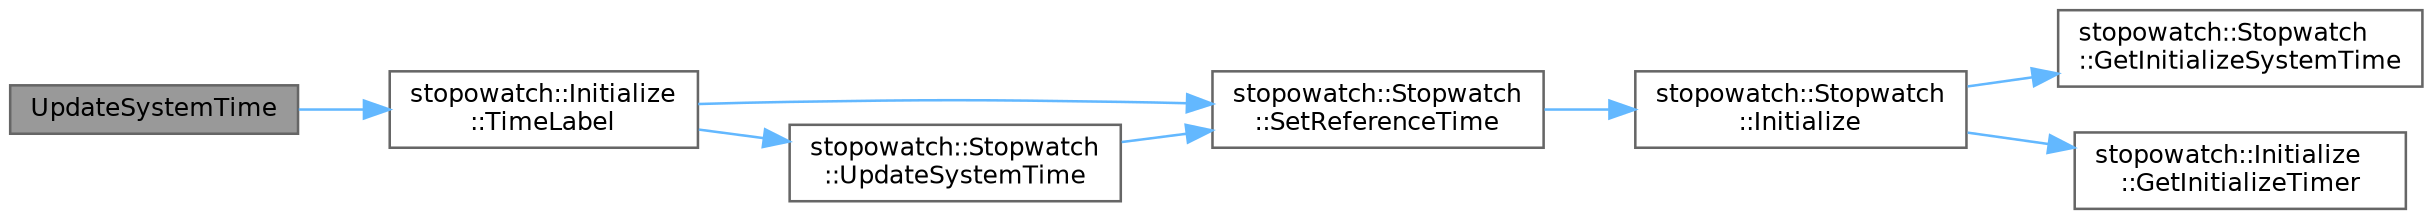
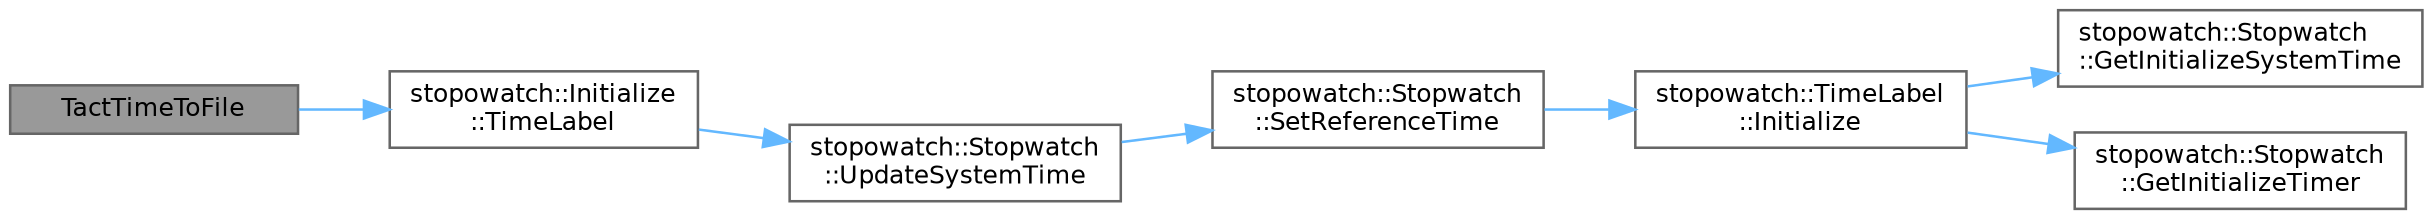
(942, 100) -> none
(154, 110) -> (154, 110)
(1801, 110) -> (1801, 110)
(2240, 171) -> (2240, 171)
